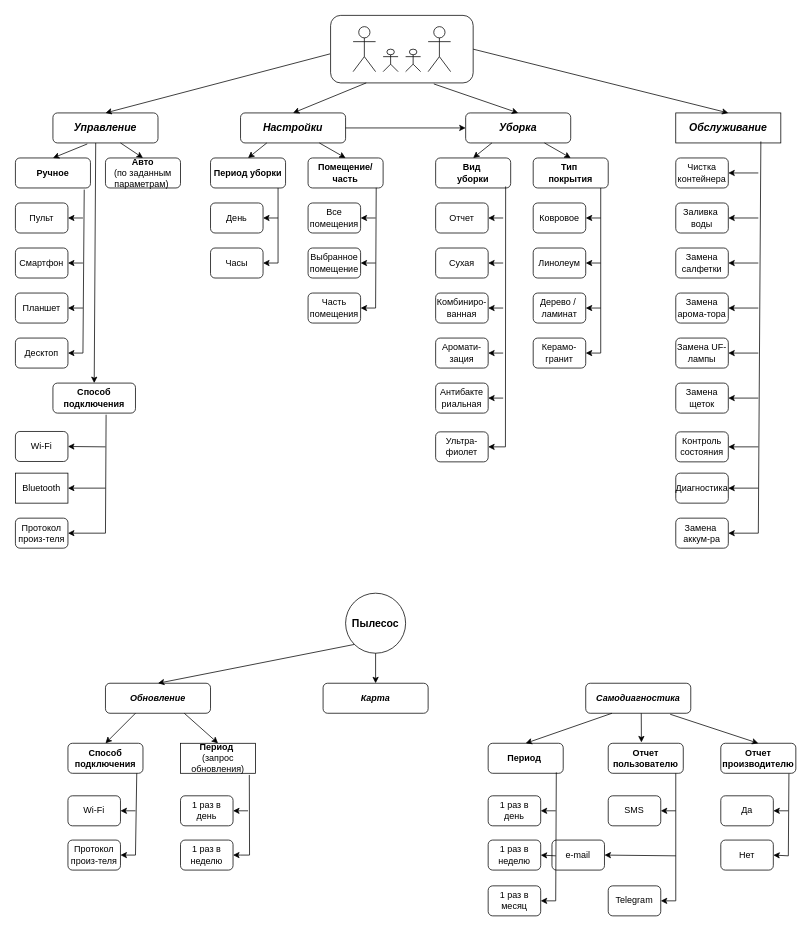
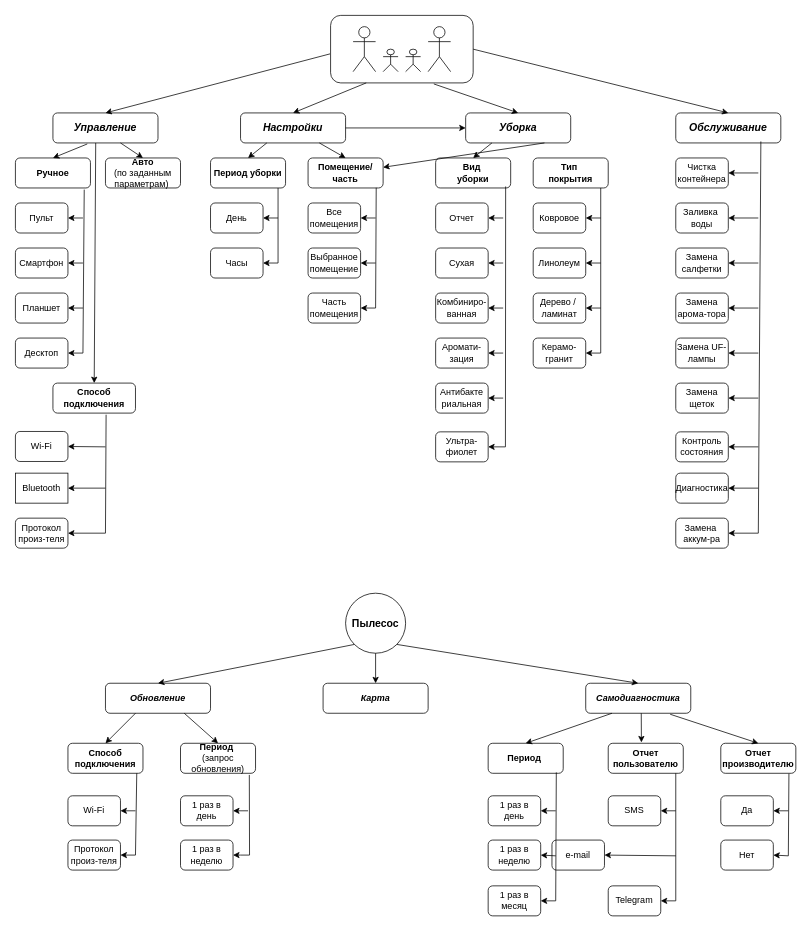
(728, 128) -> (728, 128)
(556, 149) -> (494, 151)
none -> (514, 663)
(218, 758) -> (218, 758)
